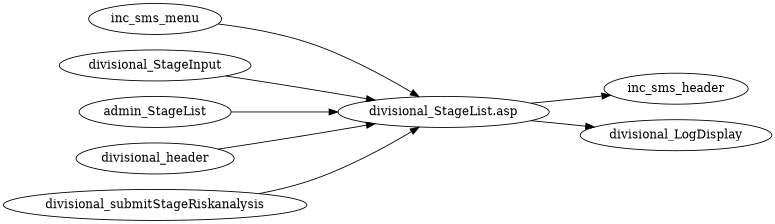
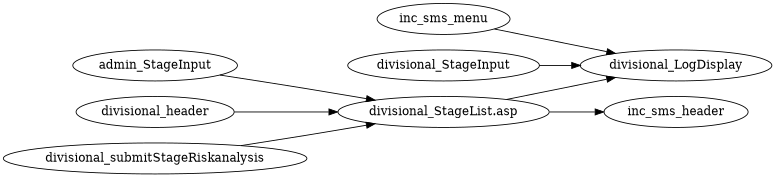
(319, 46) -> (551, 40)
(296, 87) -> (555, 65)
(155, 112) -> (155, 65)
